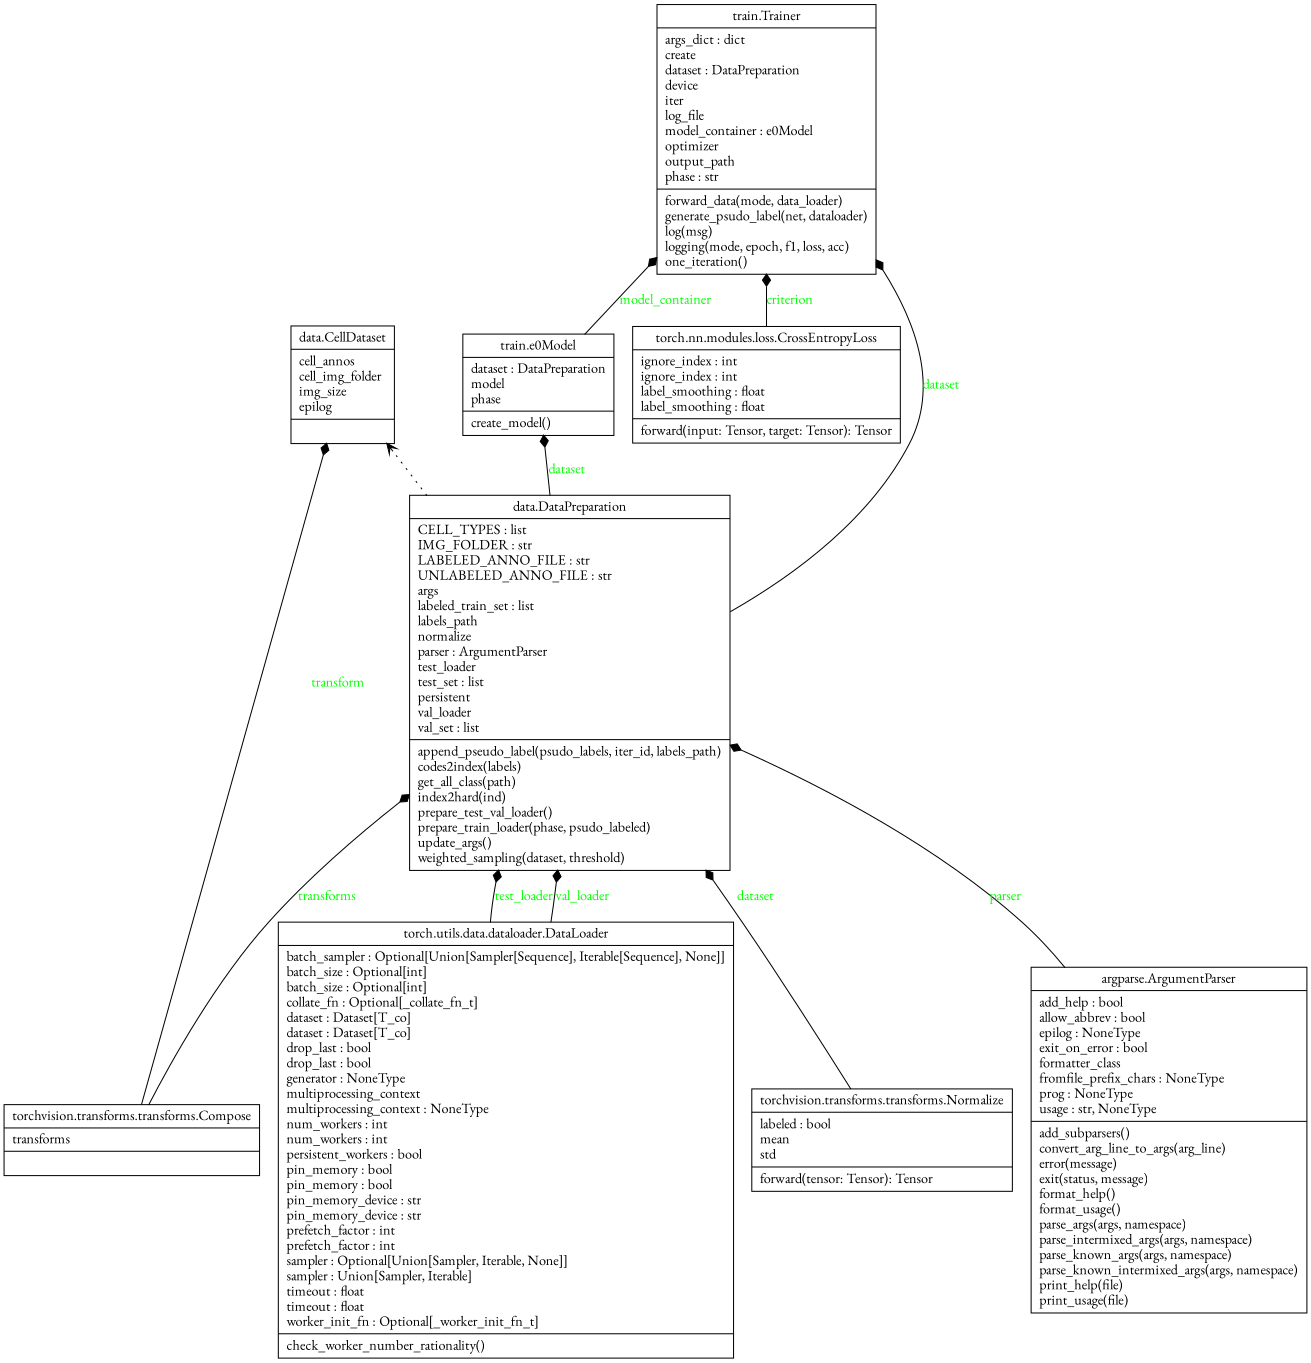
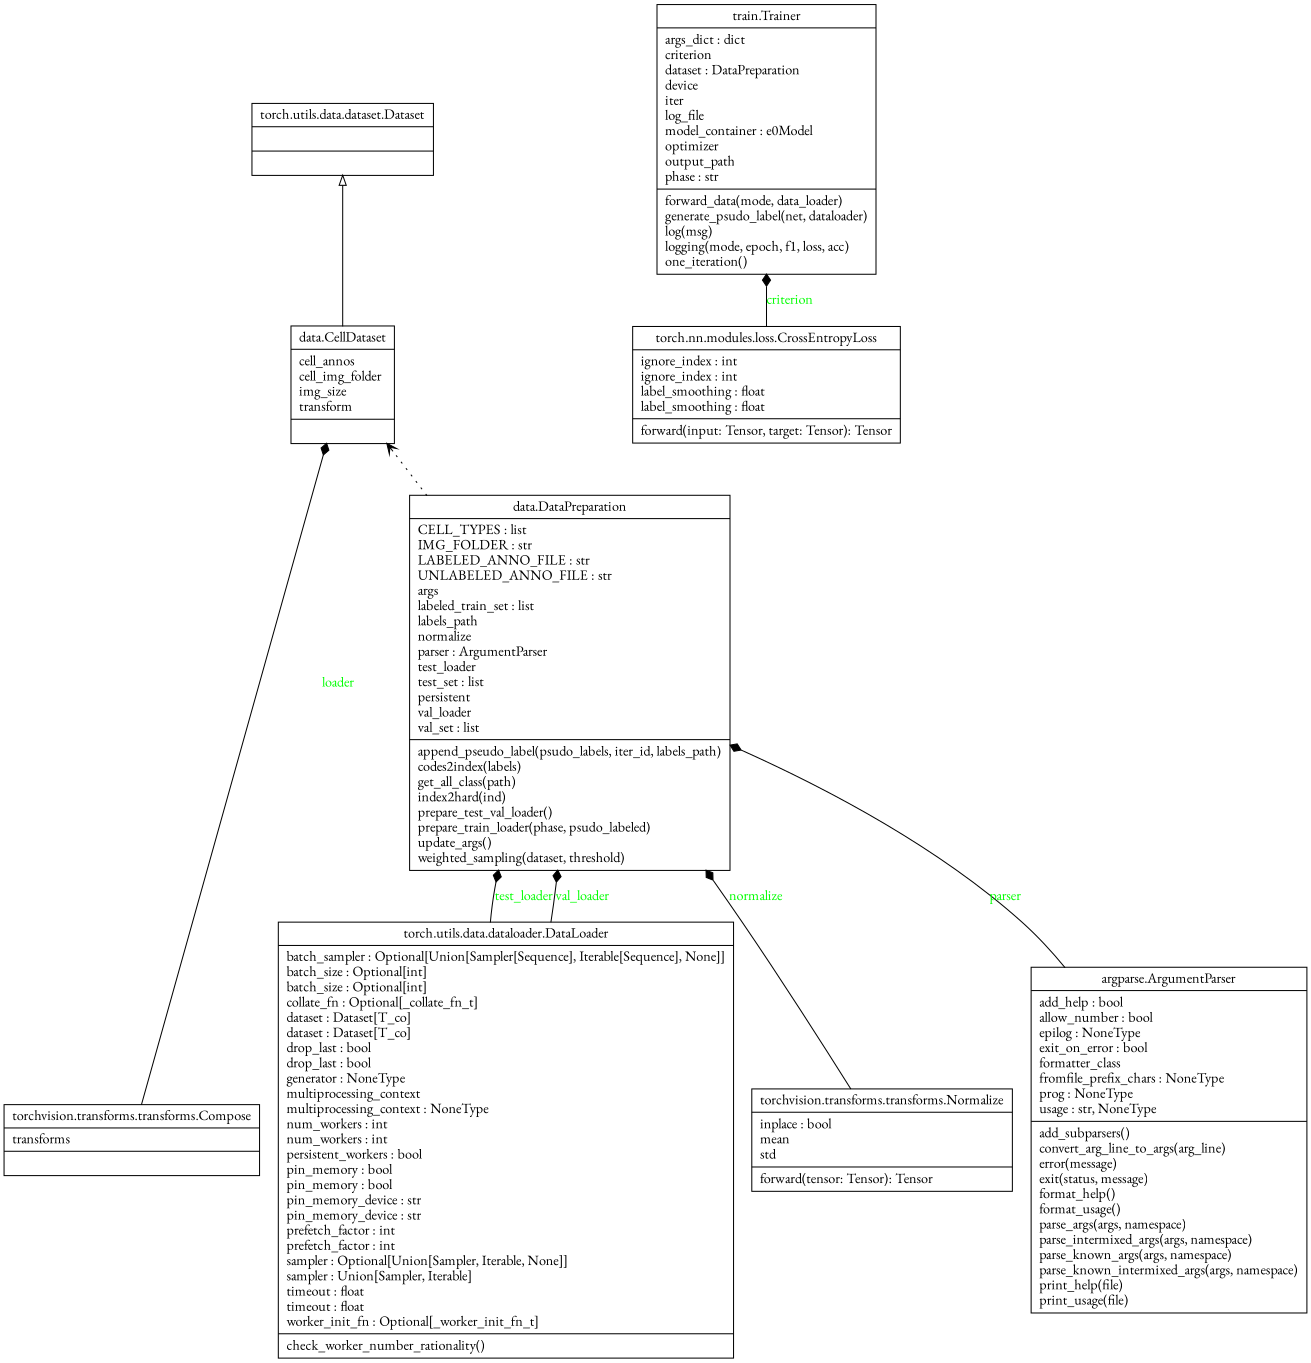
(681, 55) -> (688, 55)
none -> (343, 139)
(538, 385) -> none
(316, 407) -> (326, 407)
(893, 472) -> none
(338, 683) -> (338, 683)
(756, 896) -> (756, 896)
(255, 938) -> none
(1092, 1017) -> (1096, 1017)
(795, 1124) -> (796, 1124)
